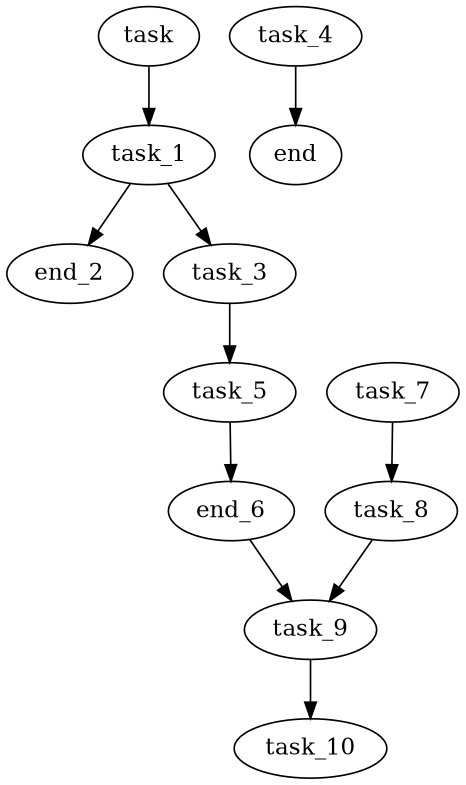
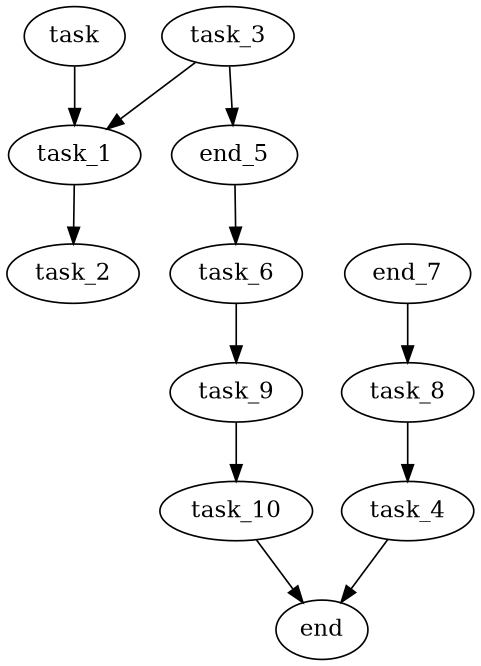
(185, 208) -> (158, 91)
(70, 274) -> (73, 274)
(230, 392) -> (235, 155)
(393, 392) -> (408, 274)
(231, 511) -> (236, 274)
(356, 564) -> (408, 444)
none -> (275, 565)
